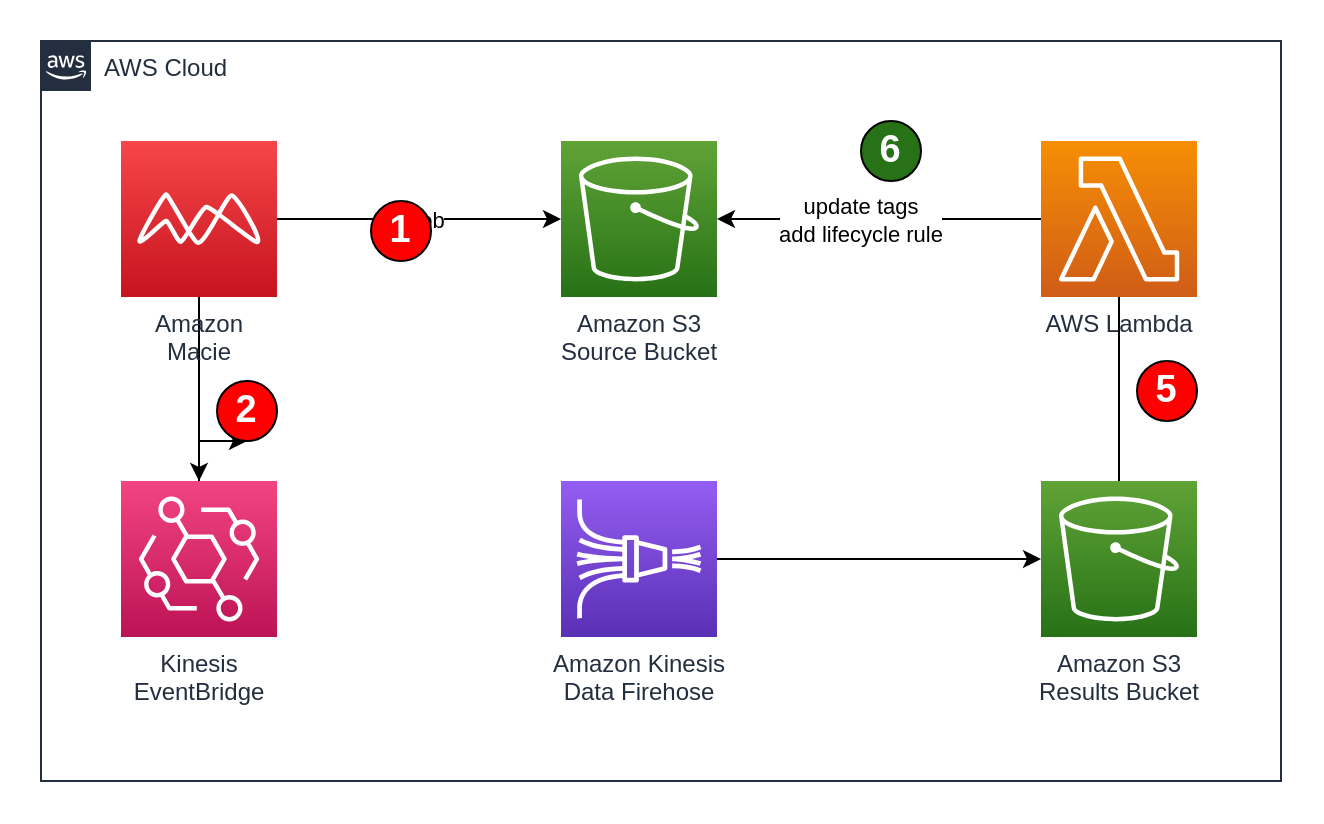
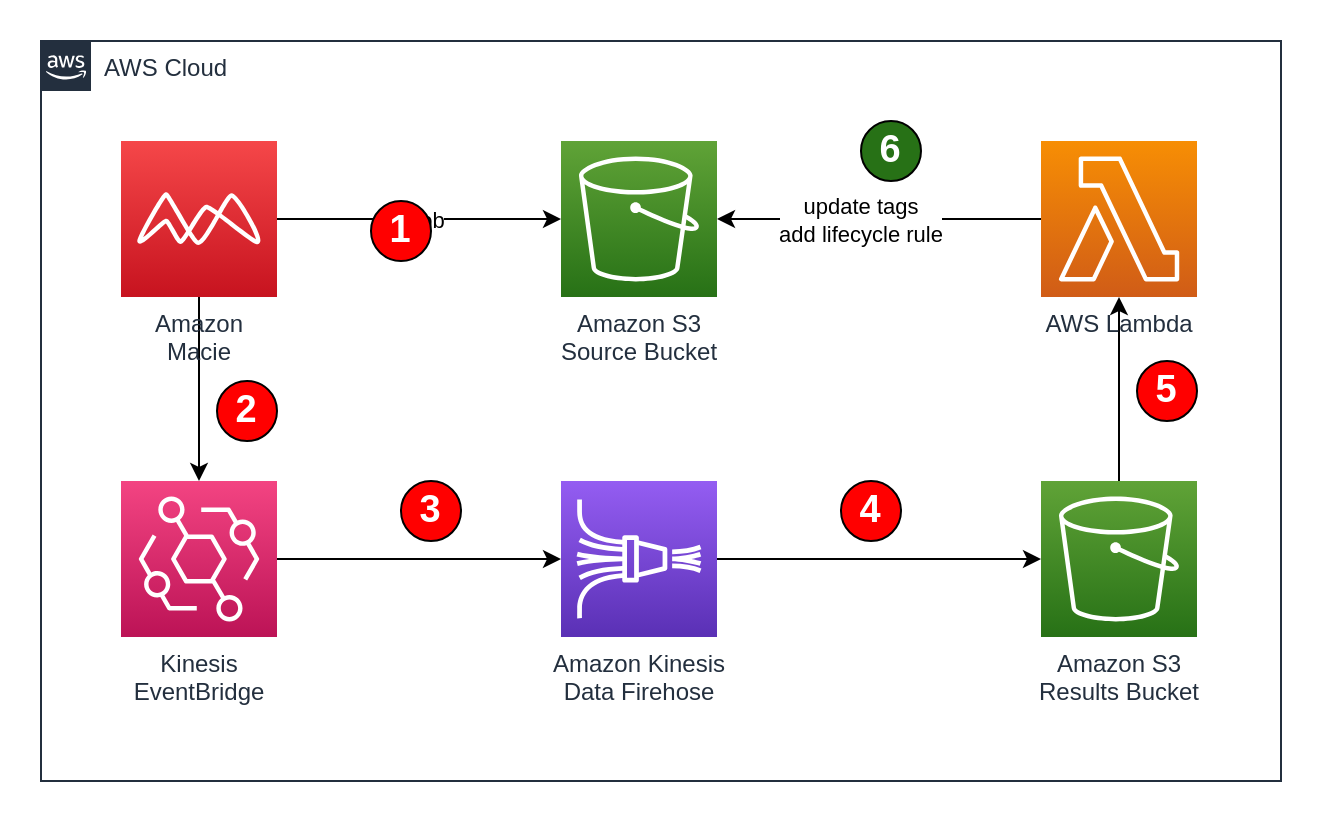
(1119, 305) -> (1119, 312)
(218, 441) -> (412, 559)
none -> (431, 511)
none -> (871, 511)
